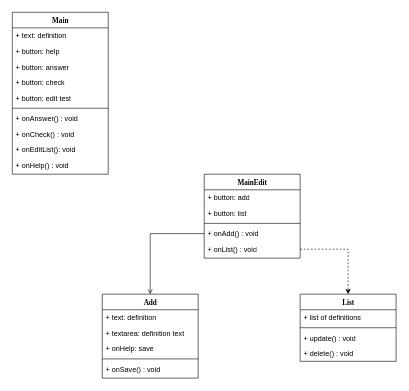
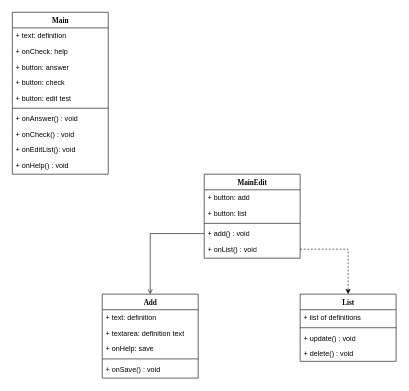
(40, 52) -> (42, 52)
(235, 234) -> (231, 234)
